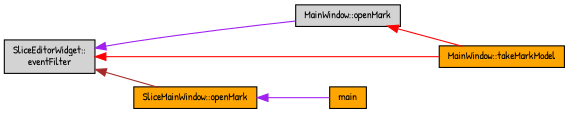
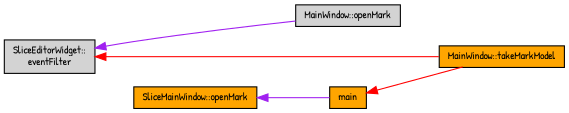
(430, 38) -> (420, 79)
(132, 80) -> none
